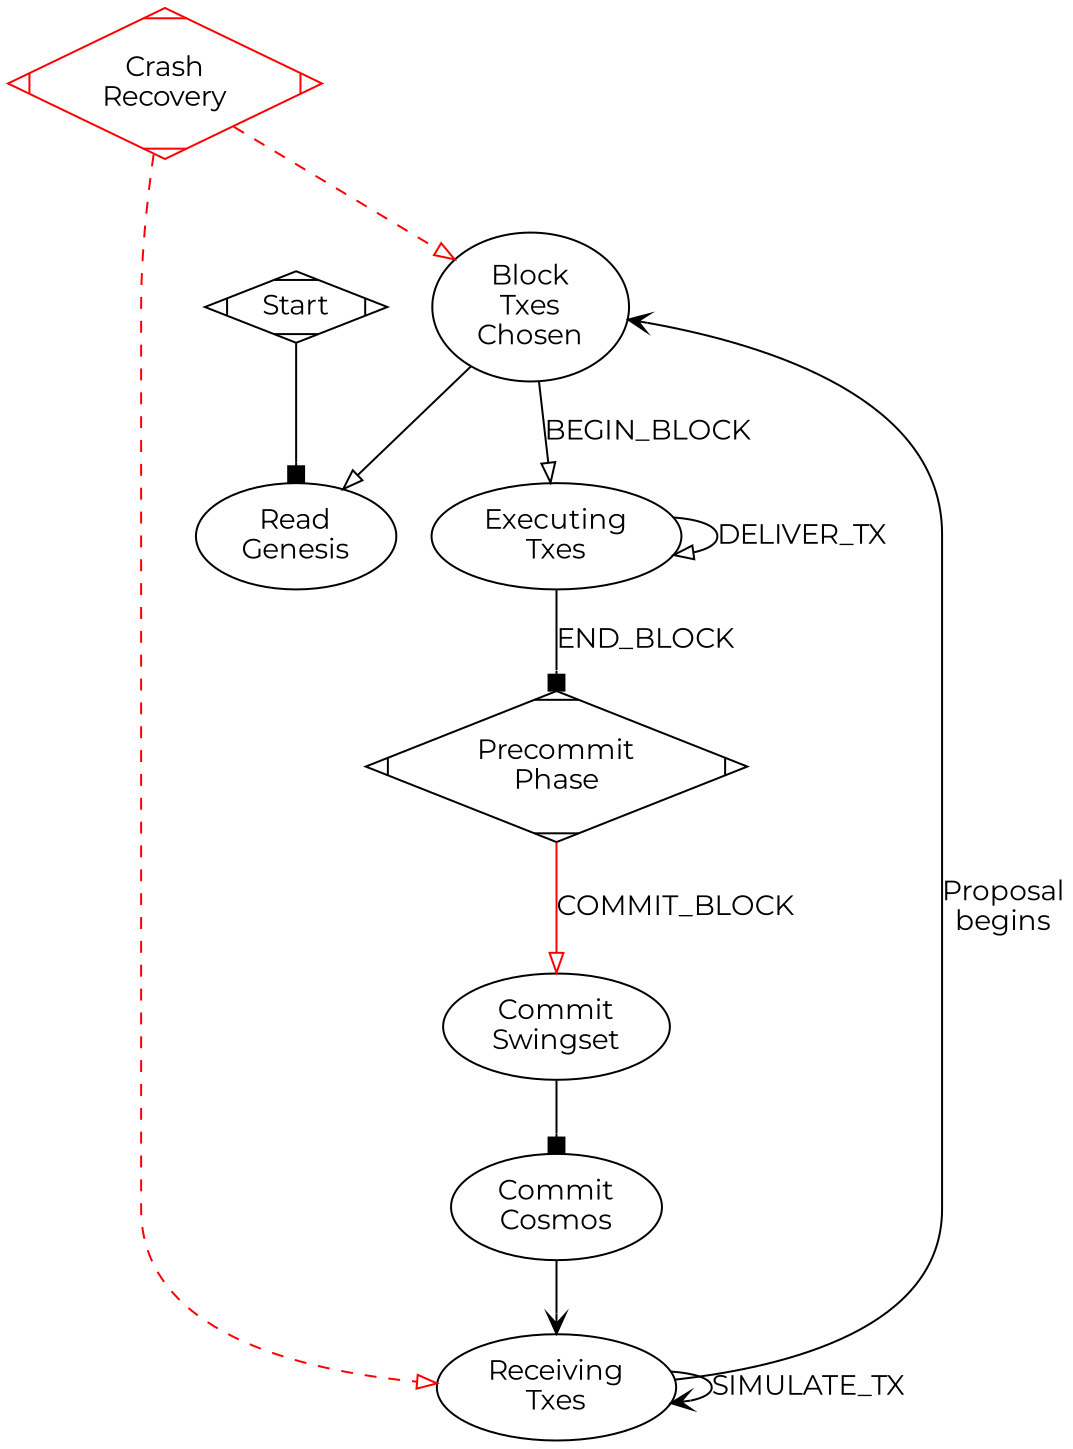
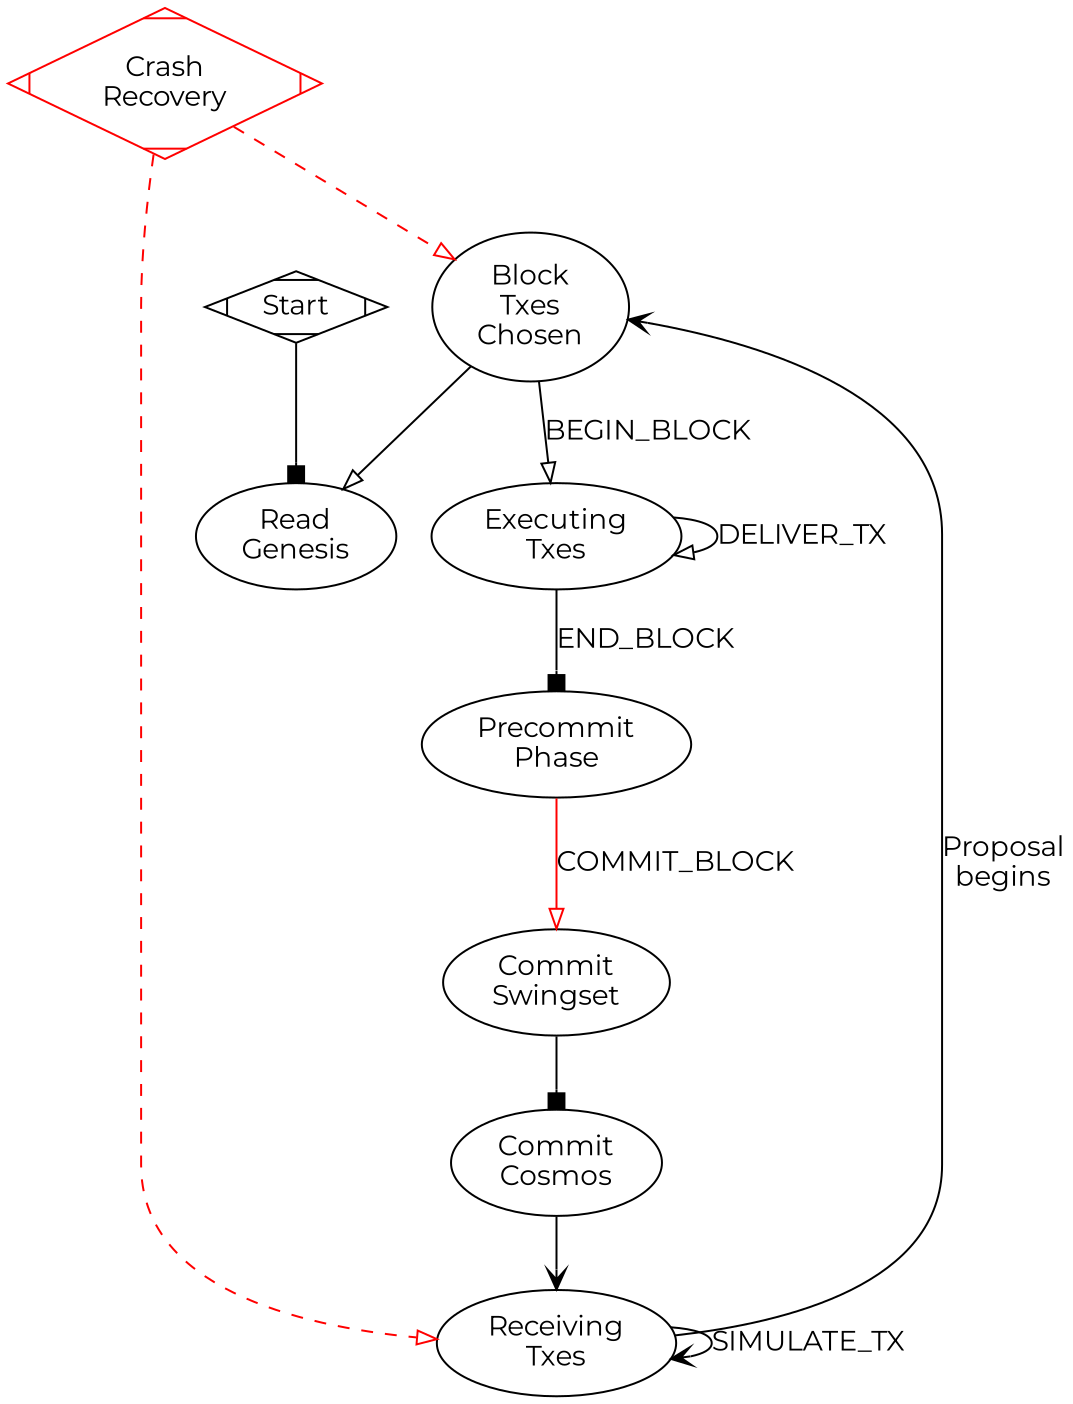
(556, 767) -> (556, 744)
